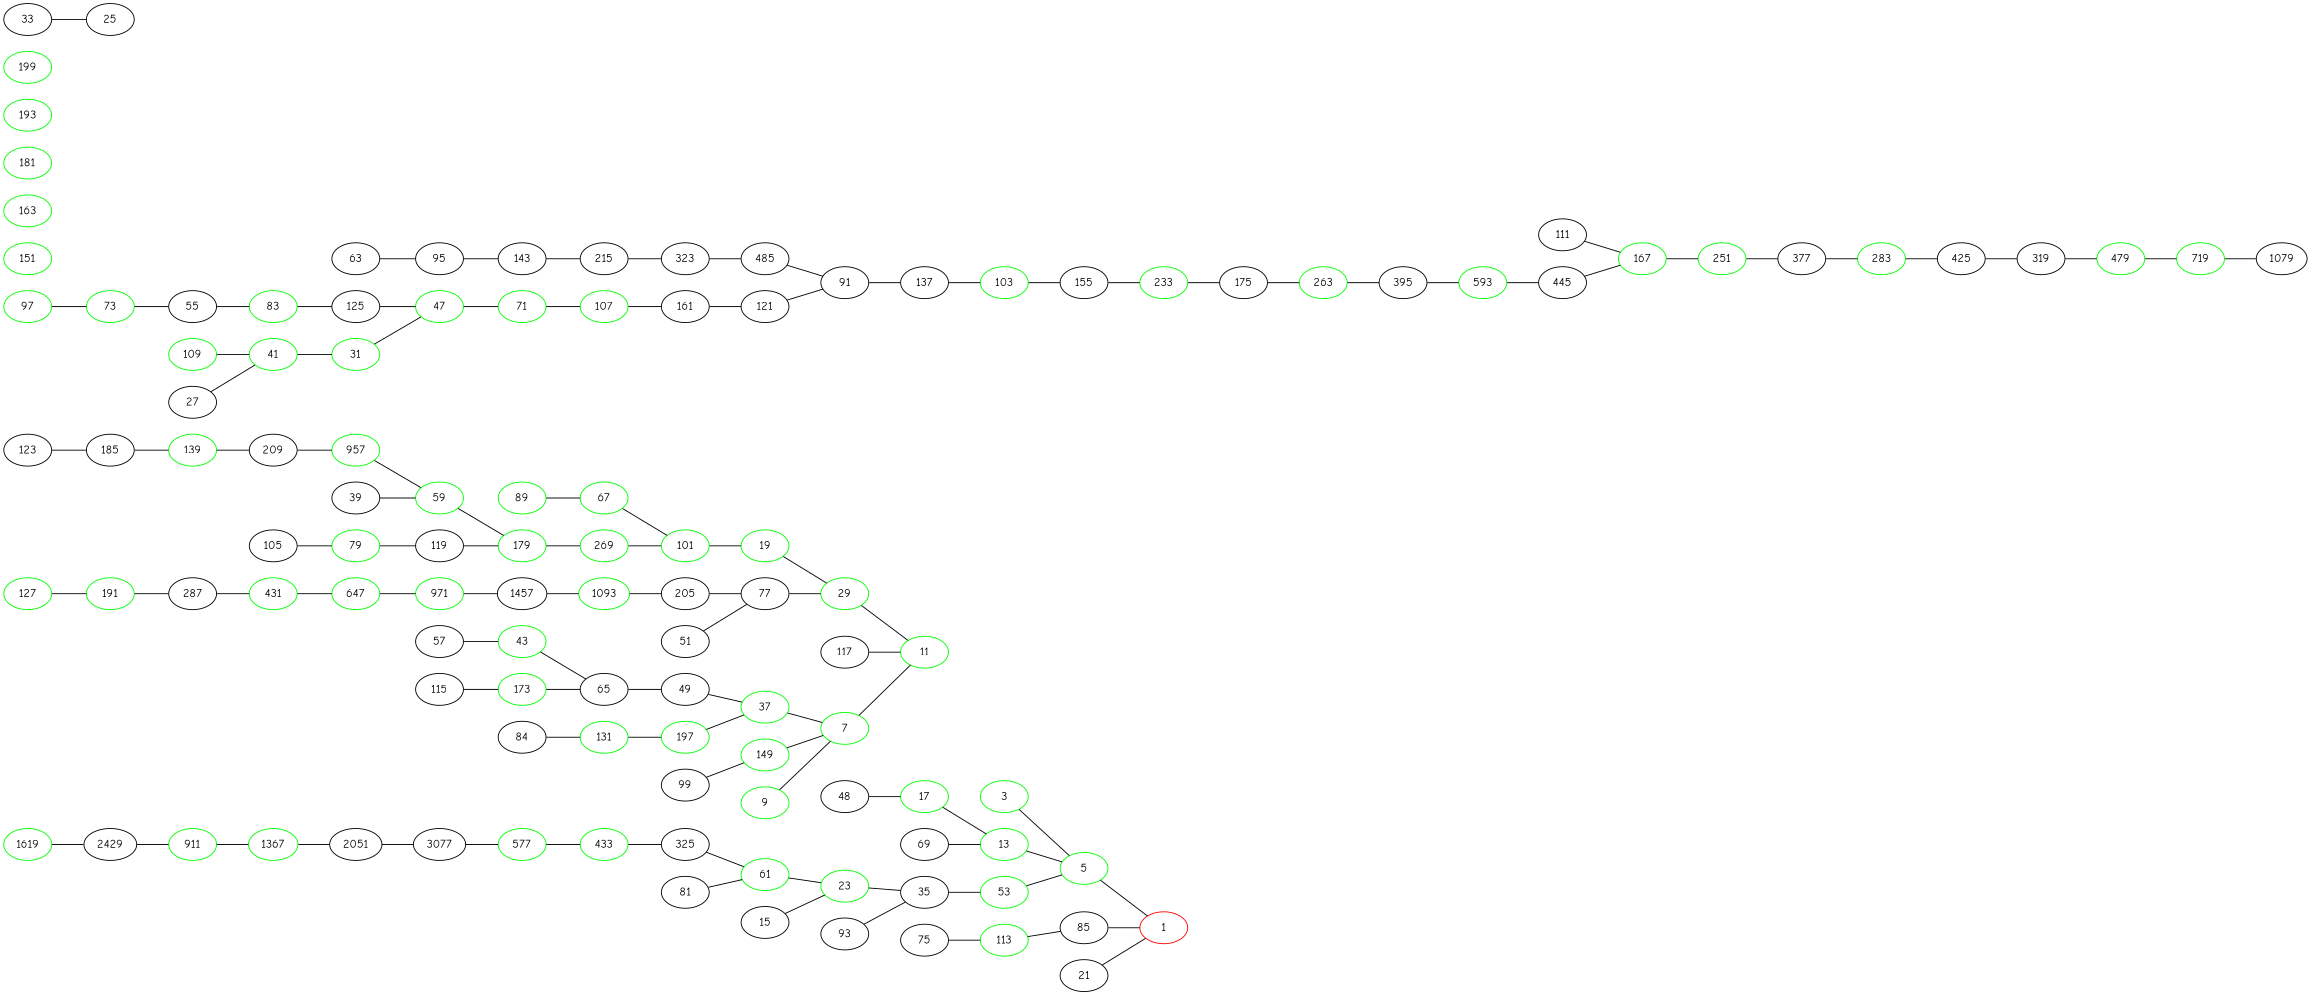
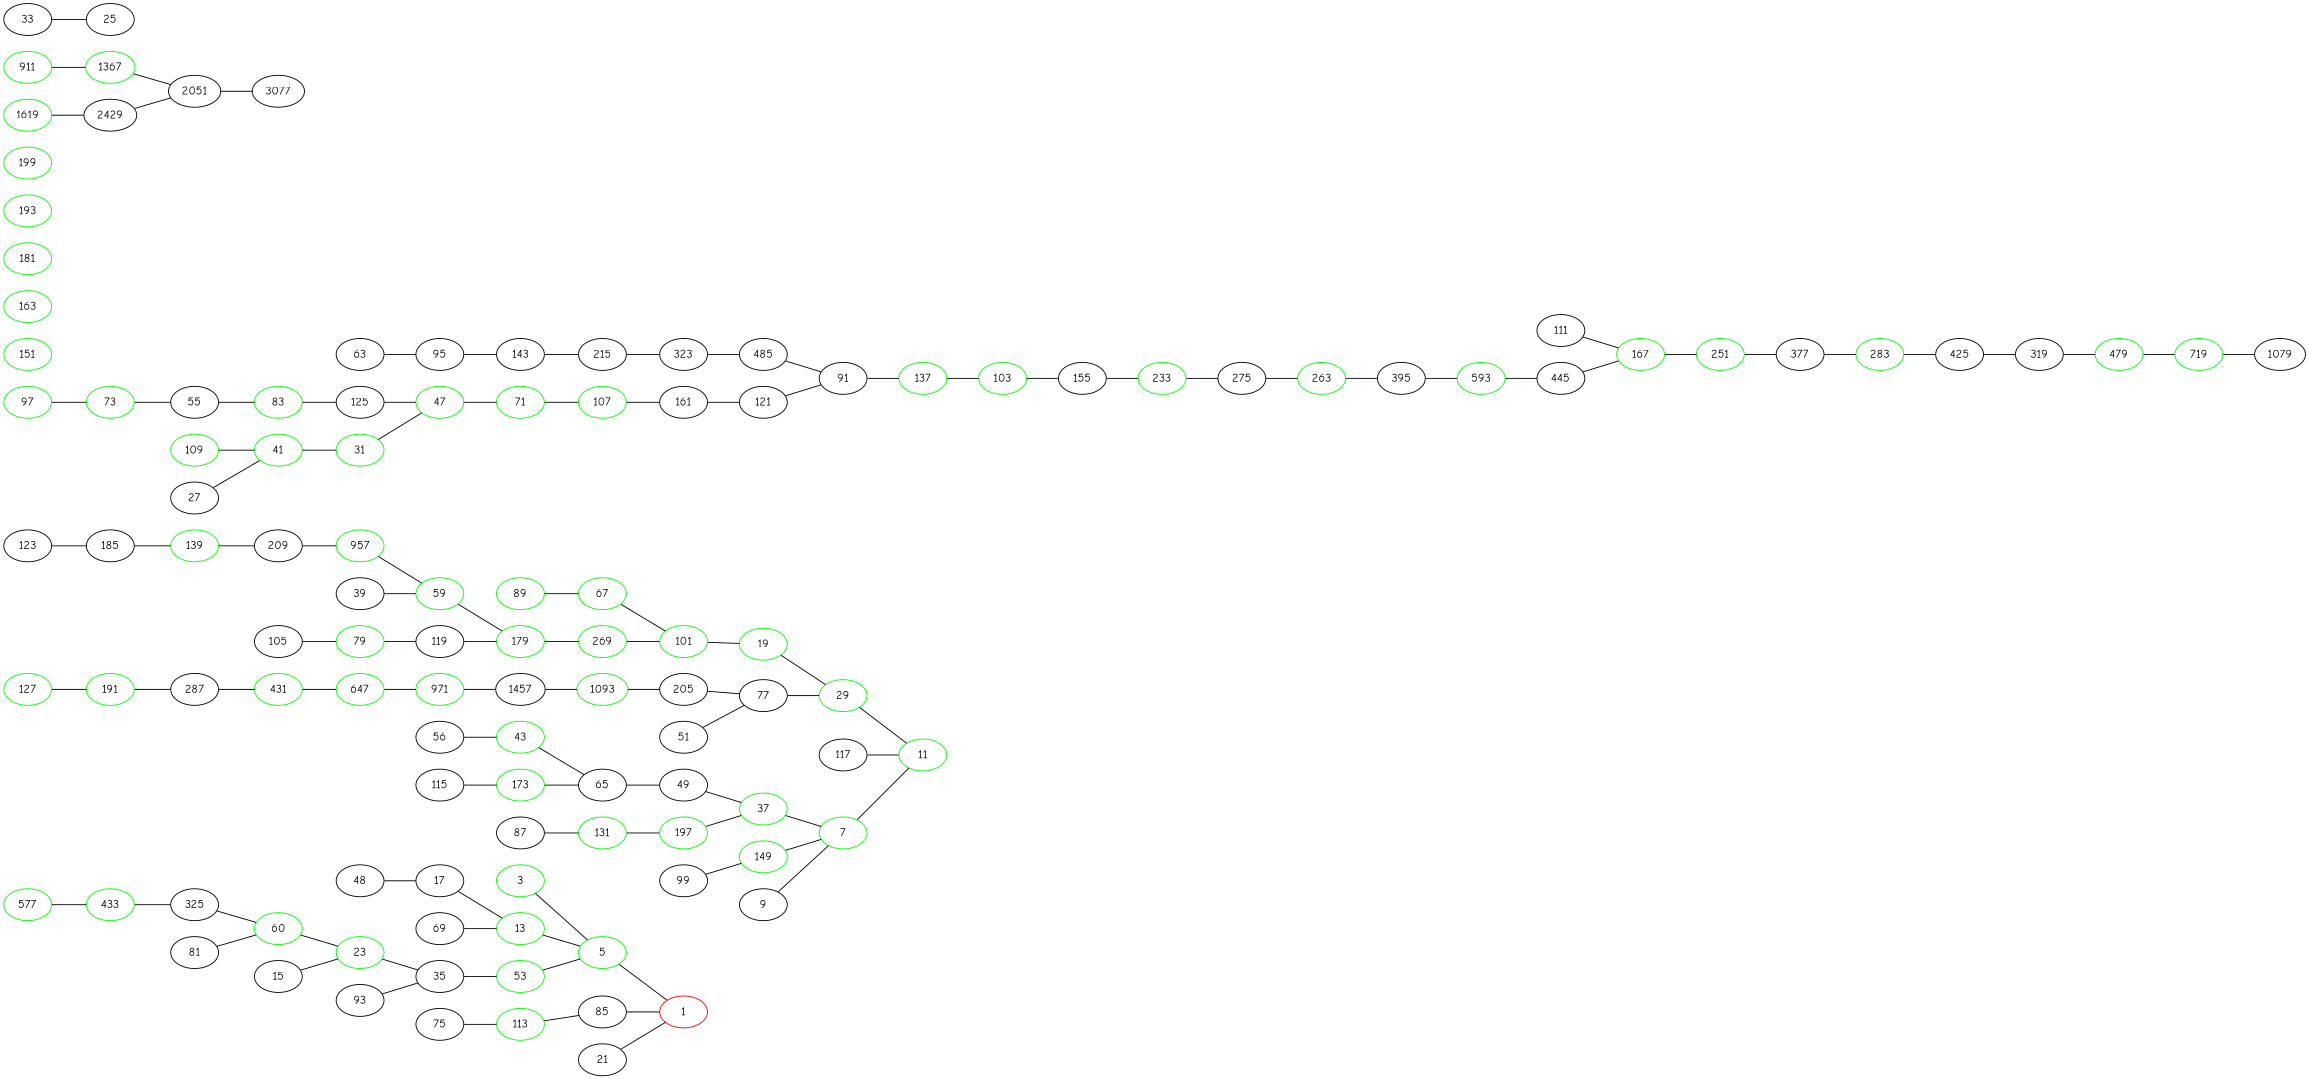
(925, 283) -> (923, 378)
(1244, 283) -> (1242, 378)
(440, 642) -> (440, 737)
(522, 737) -> (520, 833)
(925, 797) -> (440, 881)
(765, 803) -> (763, 905)
(153, 844) -> (153, 103)
(482, 844) -> none
(765, 875) -> (278, 929)
